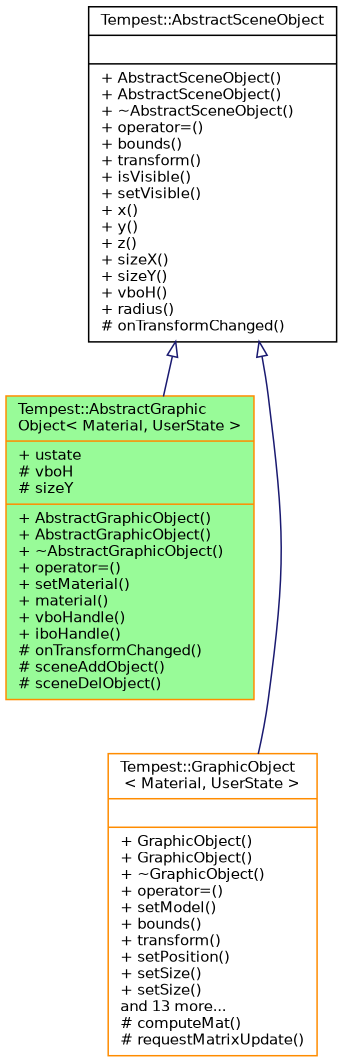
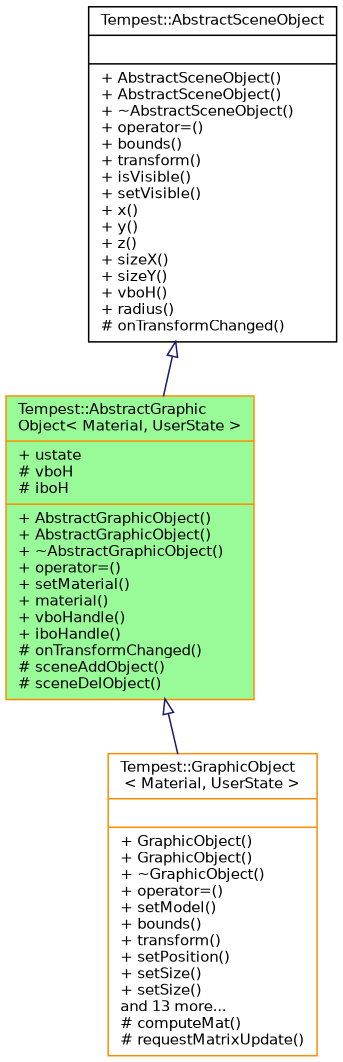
(46, 488) -> (44, 488)
(281, 555) -> (173, 734)
